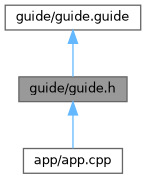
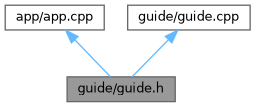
(73, 18) -> (189, 18)
(73, 132) -> (93, 58)
